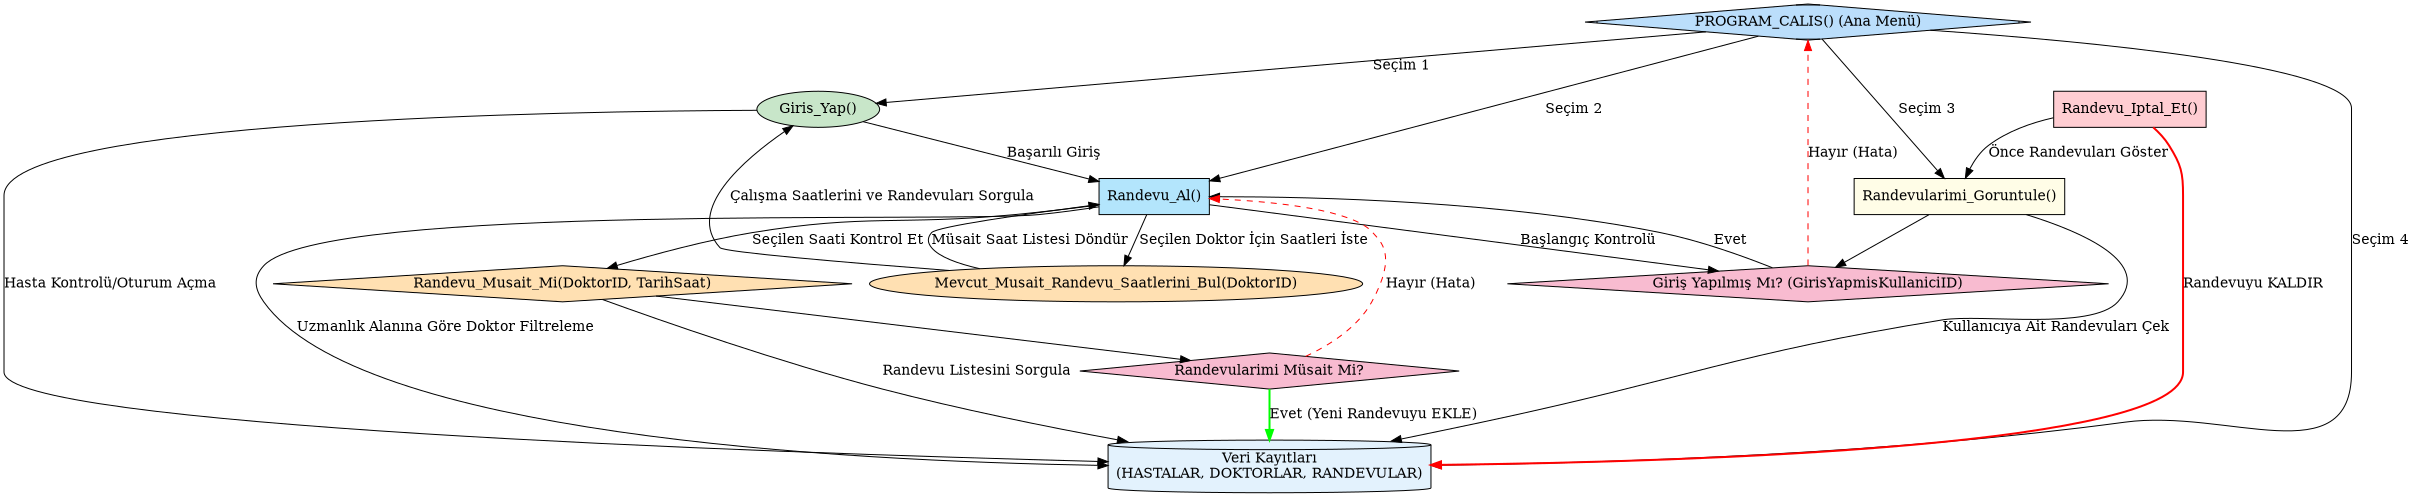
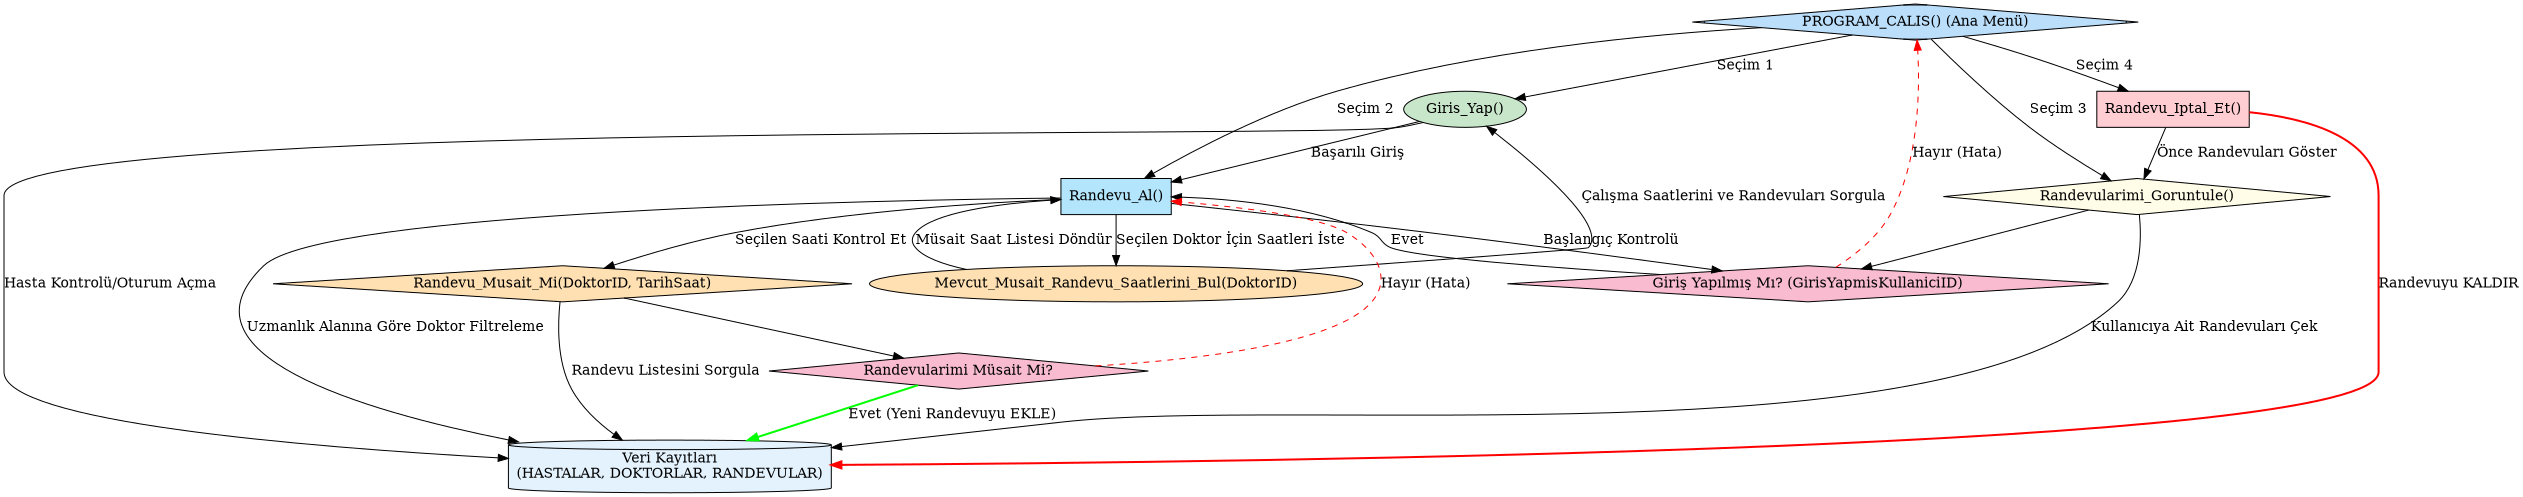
(1959, 197) -> (2137, 197)
(2263, 429) -> (2041, 60)
